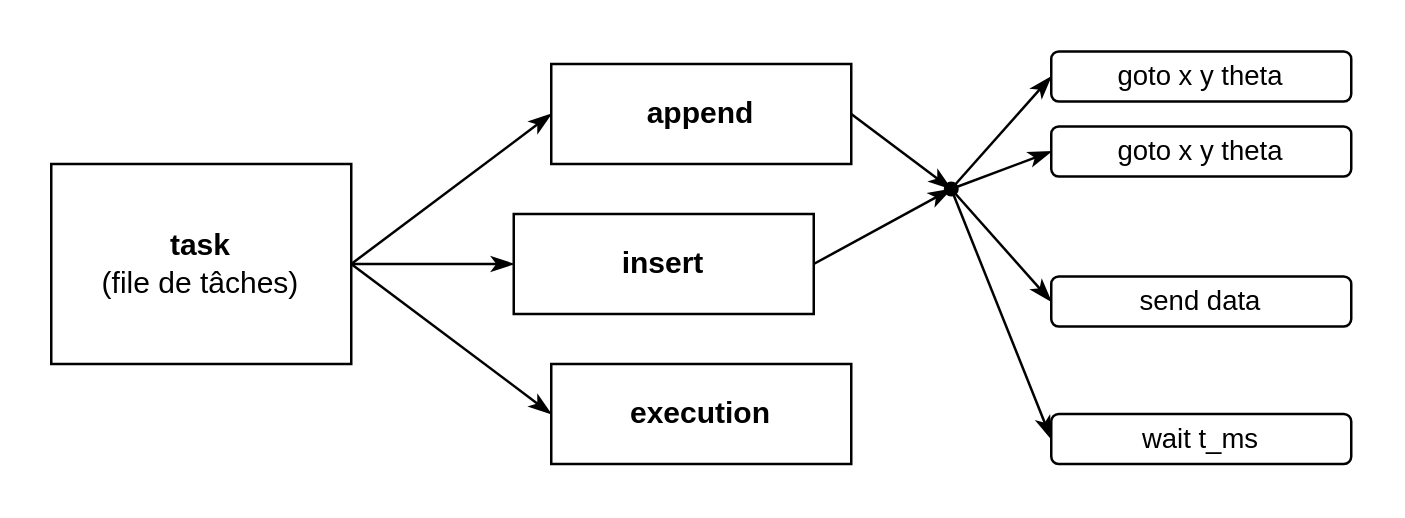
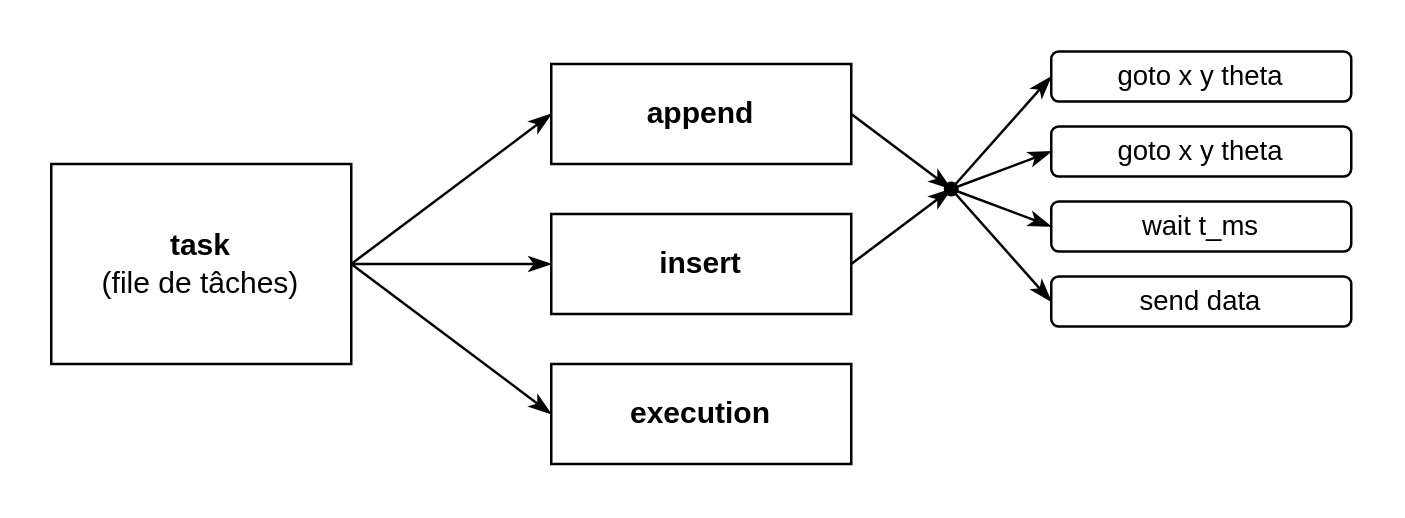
(664, 264) -> (701, 264)
(1201, 439) -> (1201, 226)
